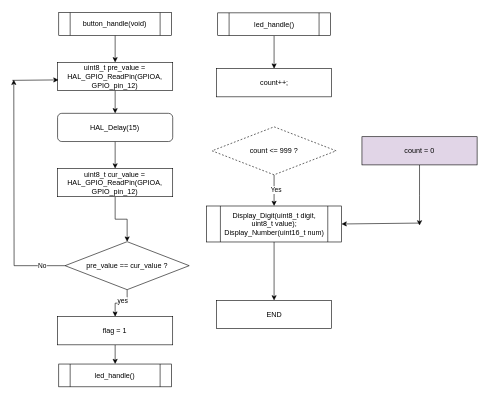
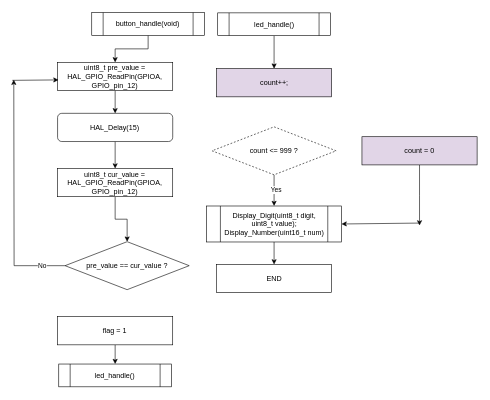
(115, 24) -> (148, 24)
(274, 83) -> (274, 83)
(120, 303) -> none
(274, 314) -> (274, 278)
